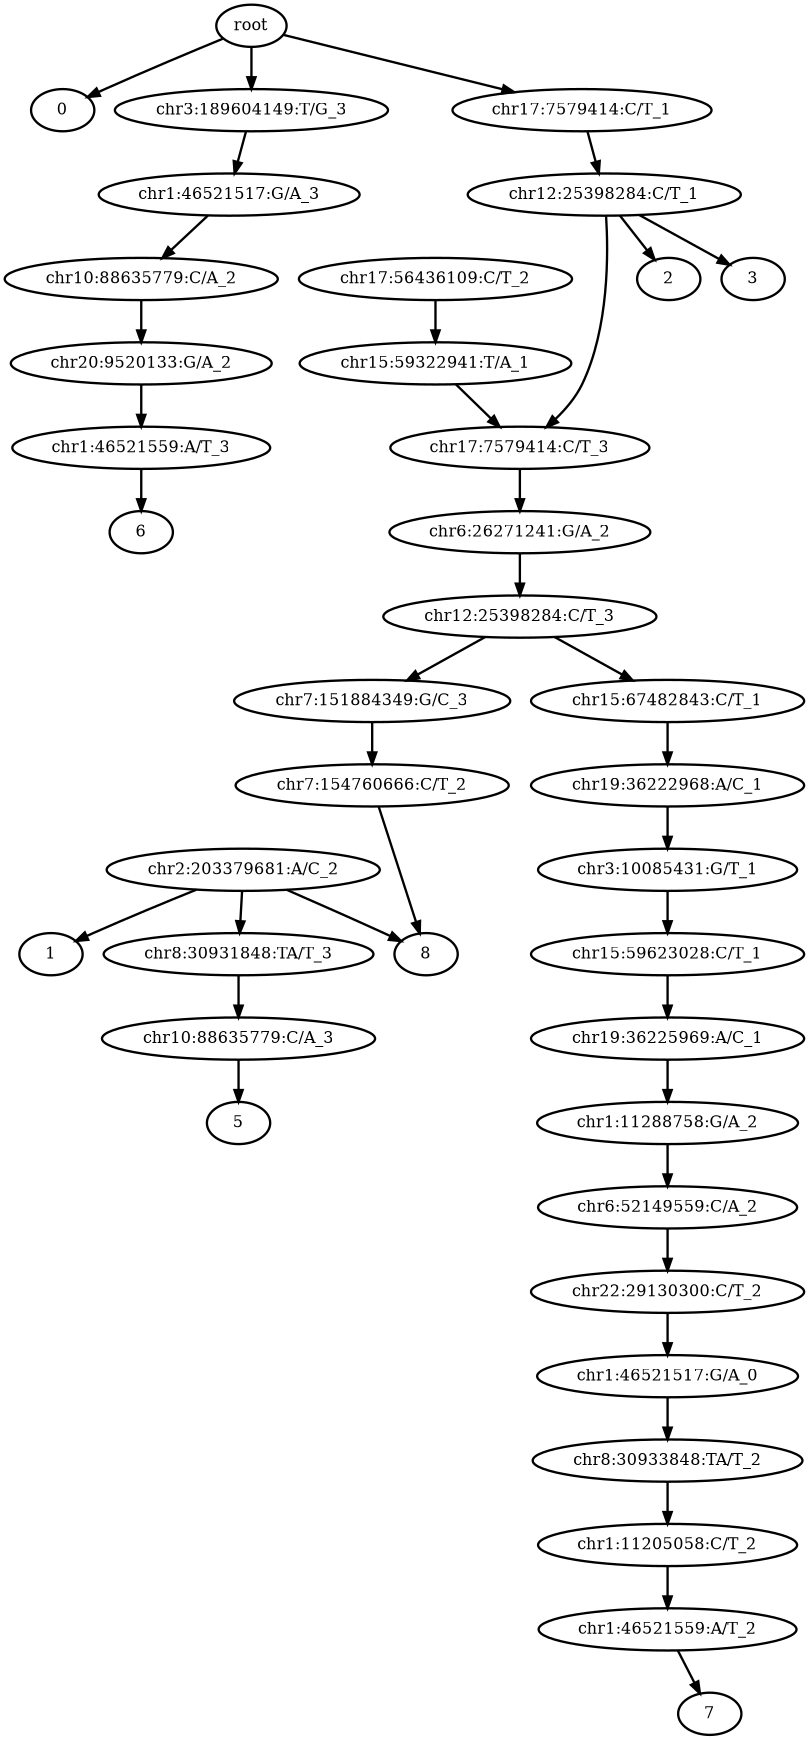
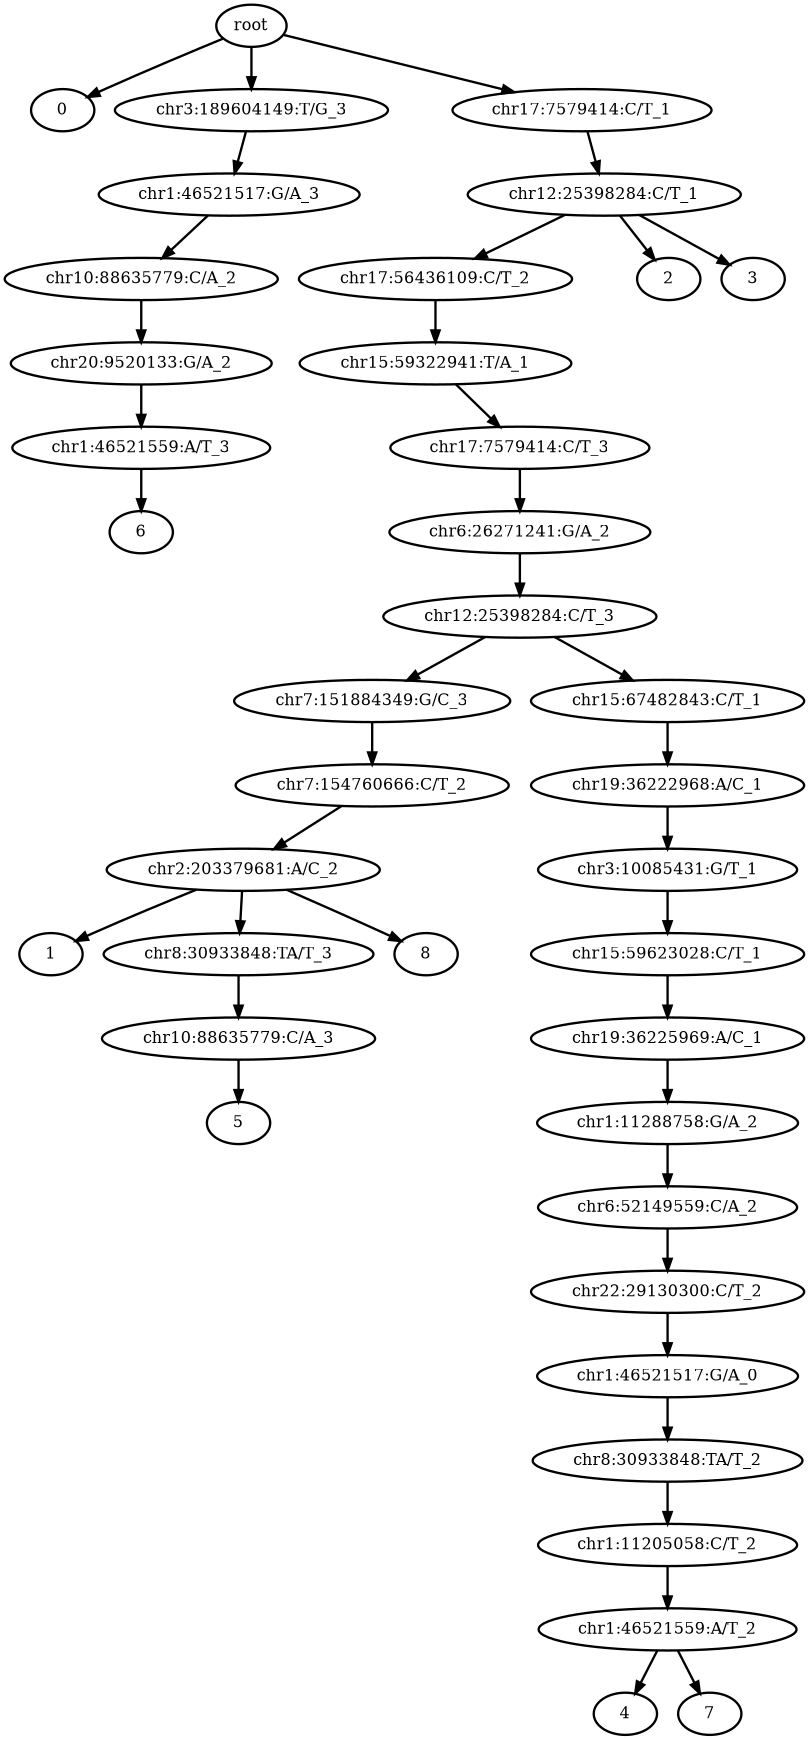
(601, 324) -> (525, 234)
(397, 864) -> (313, 824)
(239, 954) -> (239, 954)
none -> (625, 1714)
